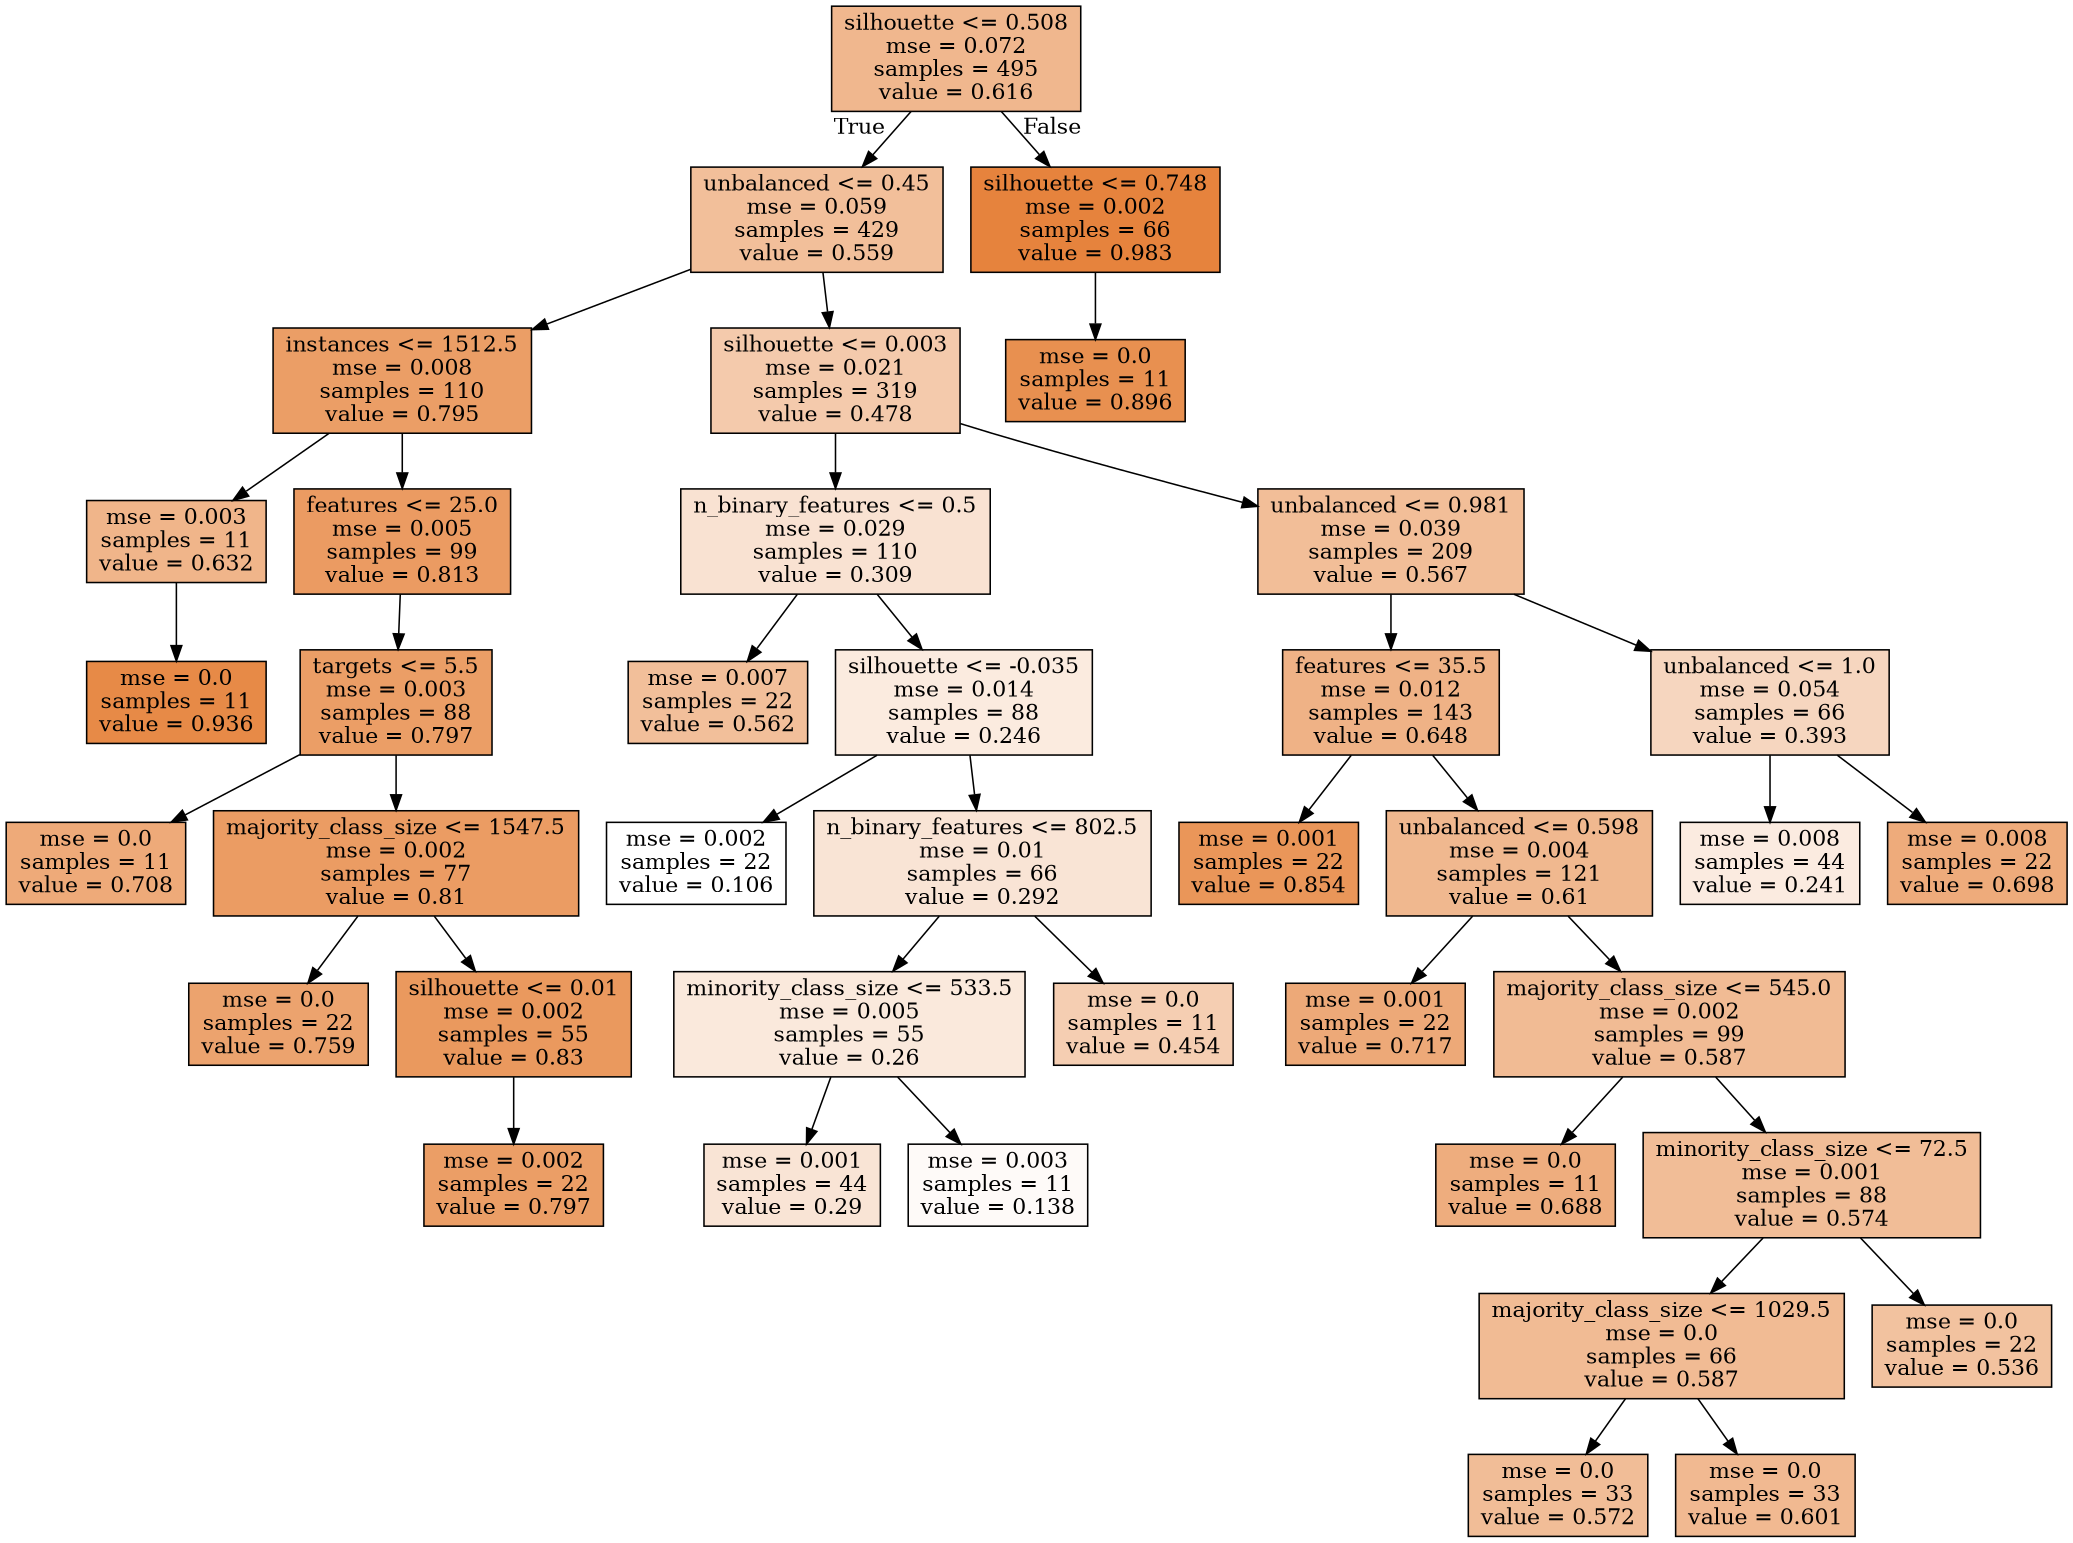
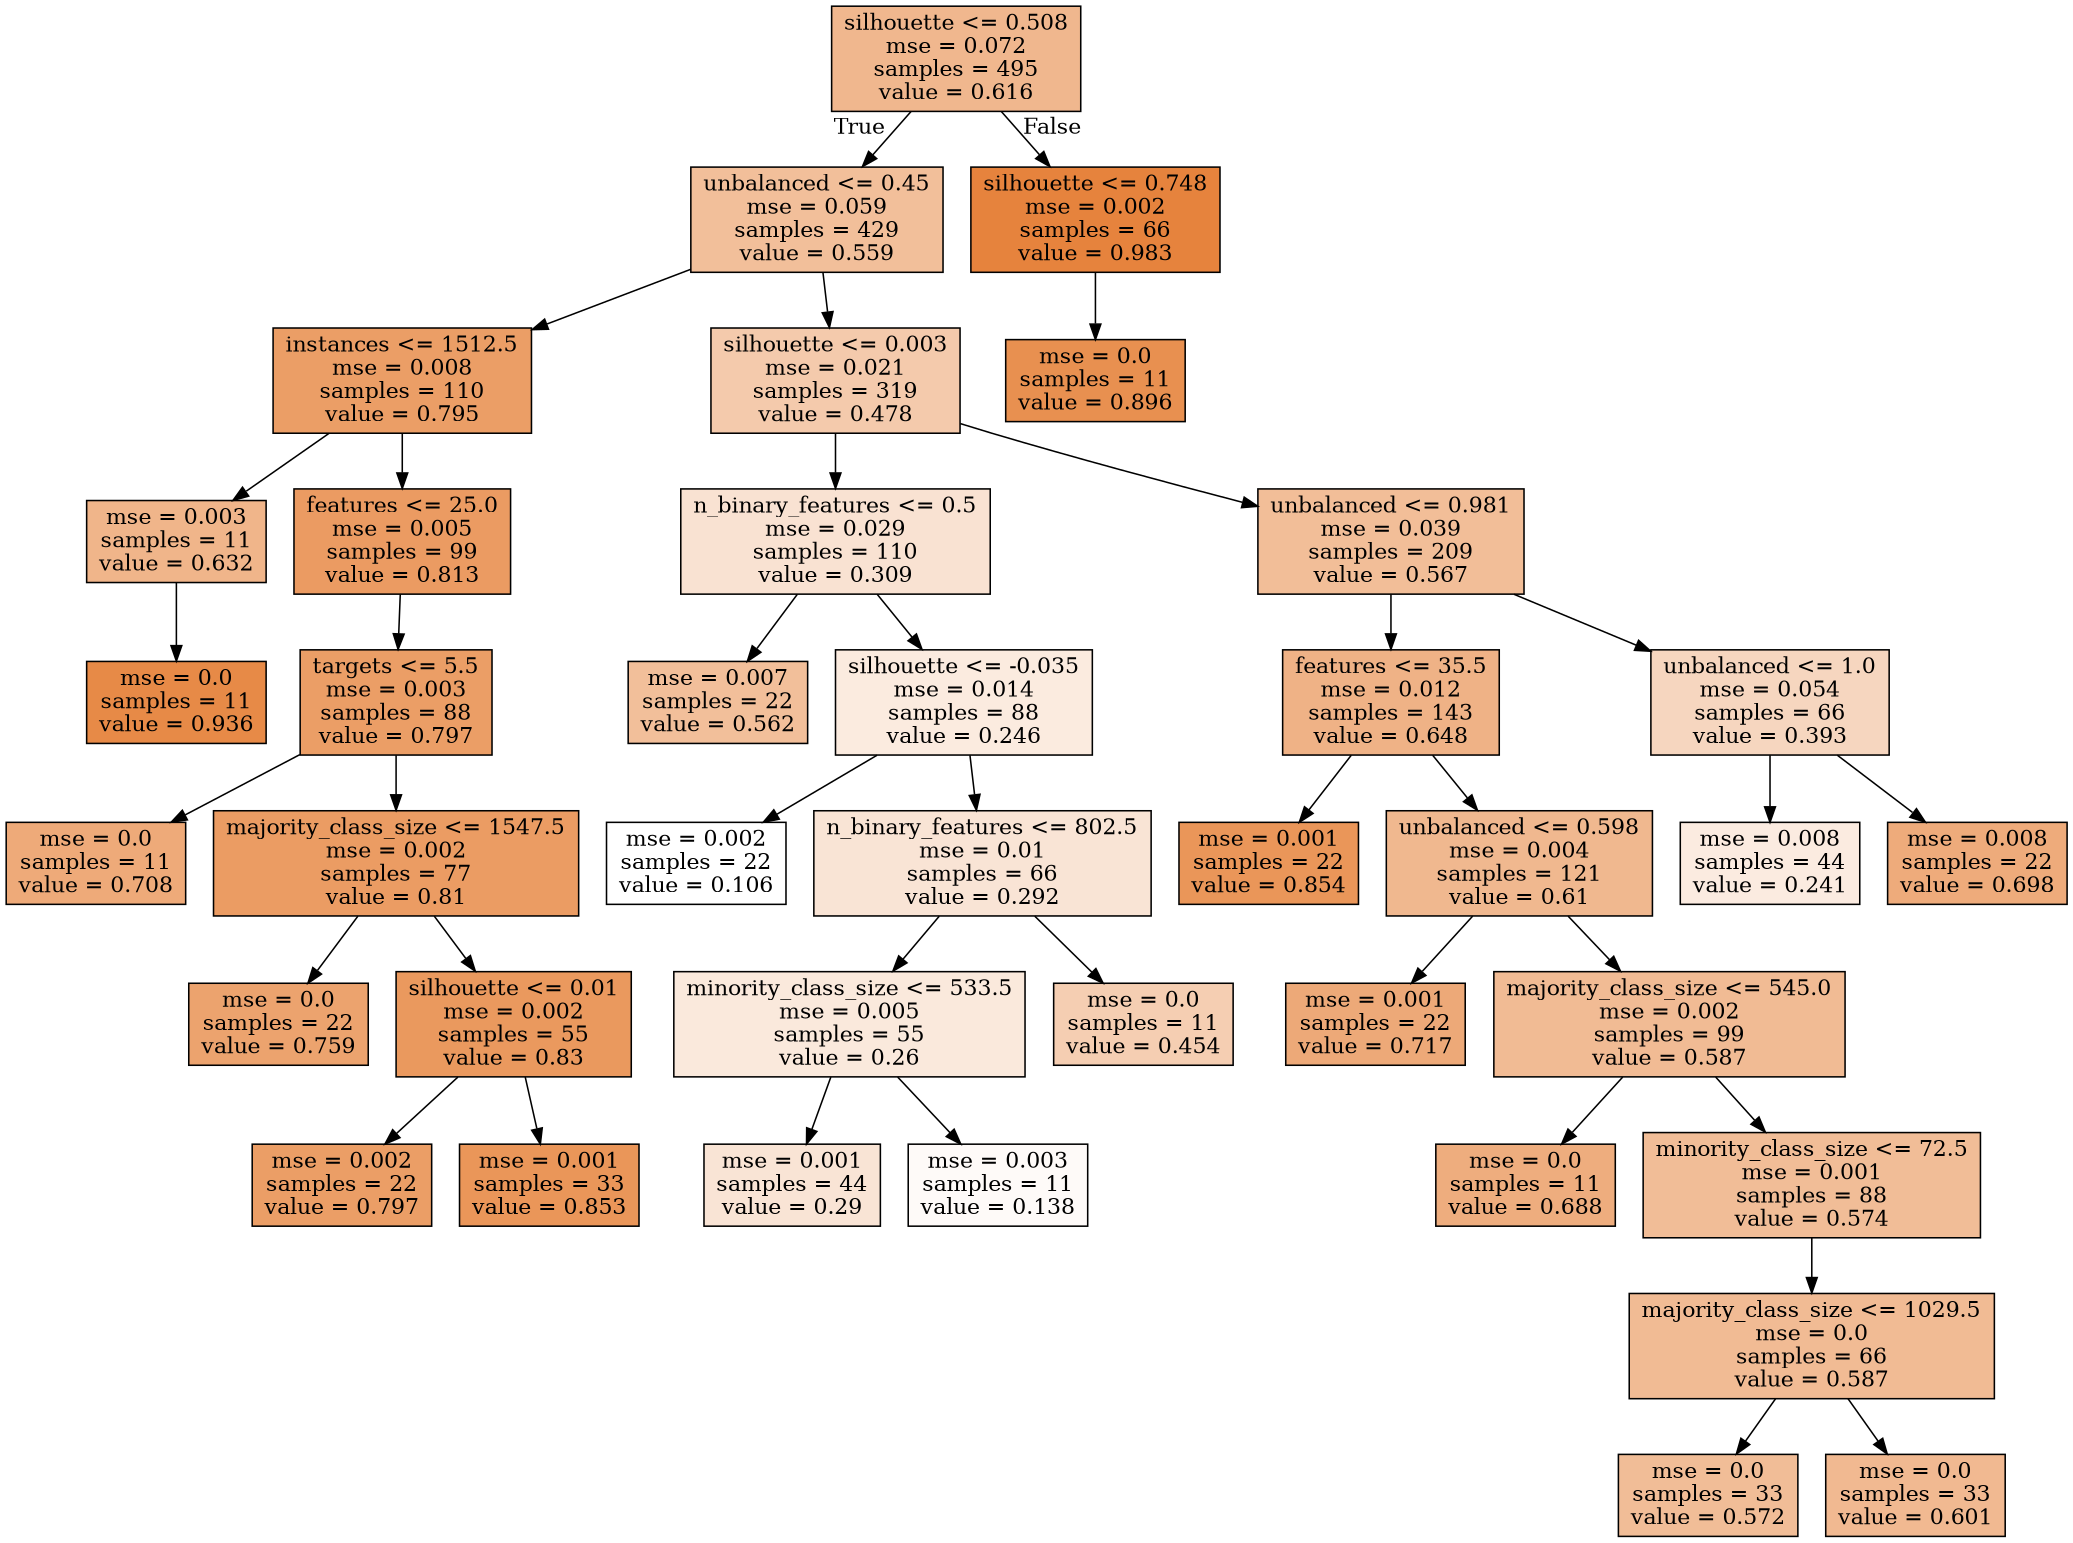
none -> (549, 1185)
(1962, 1346) -> none
